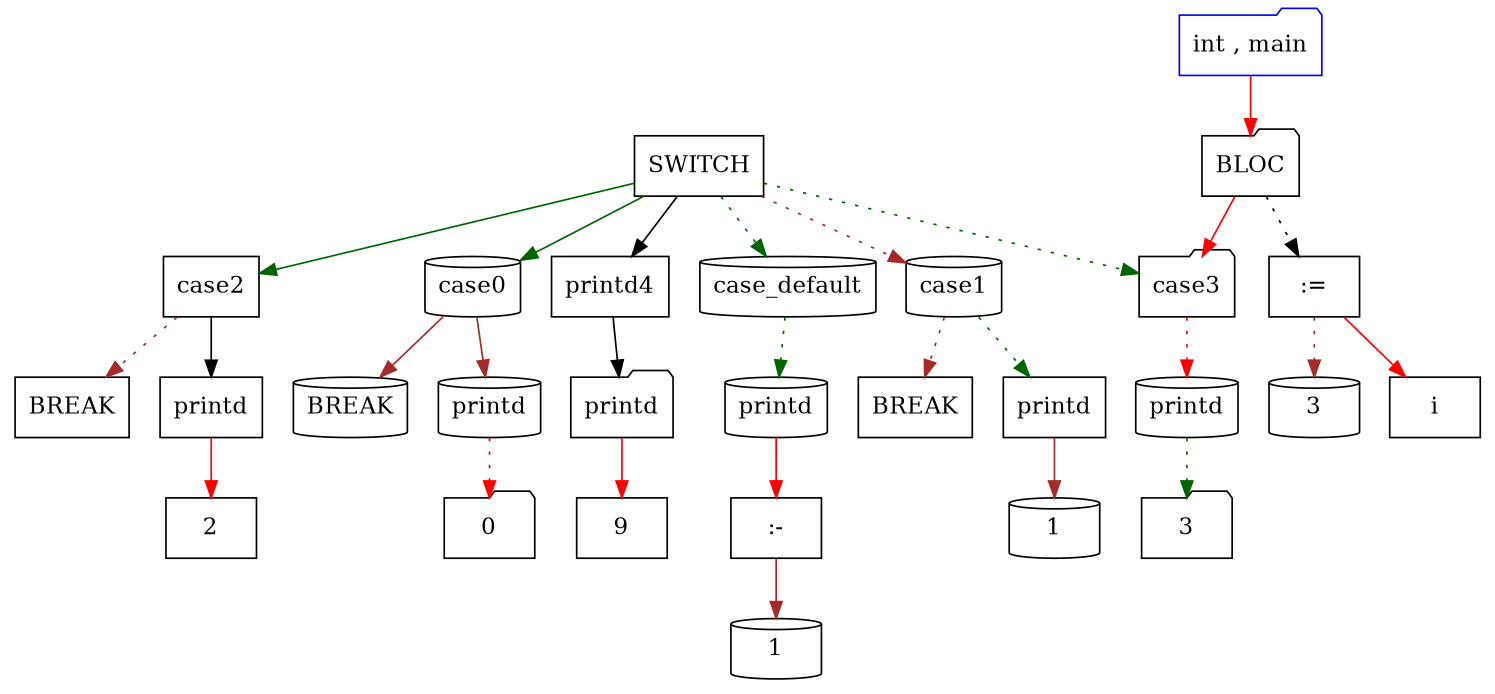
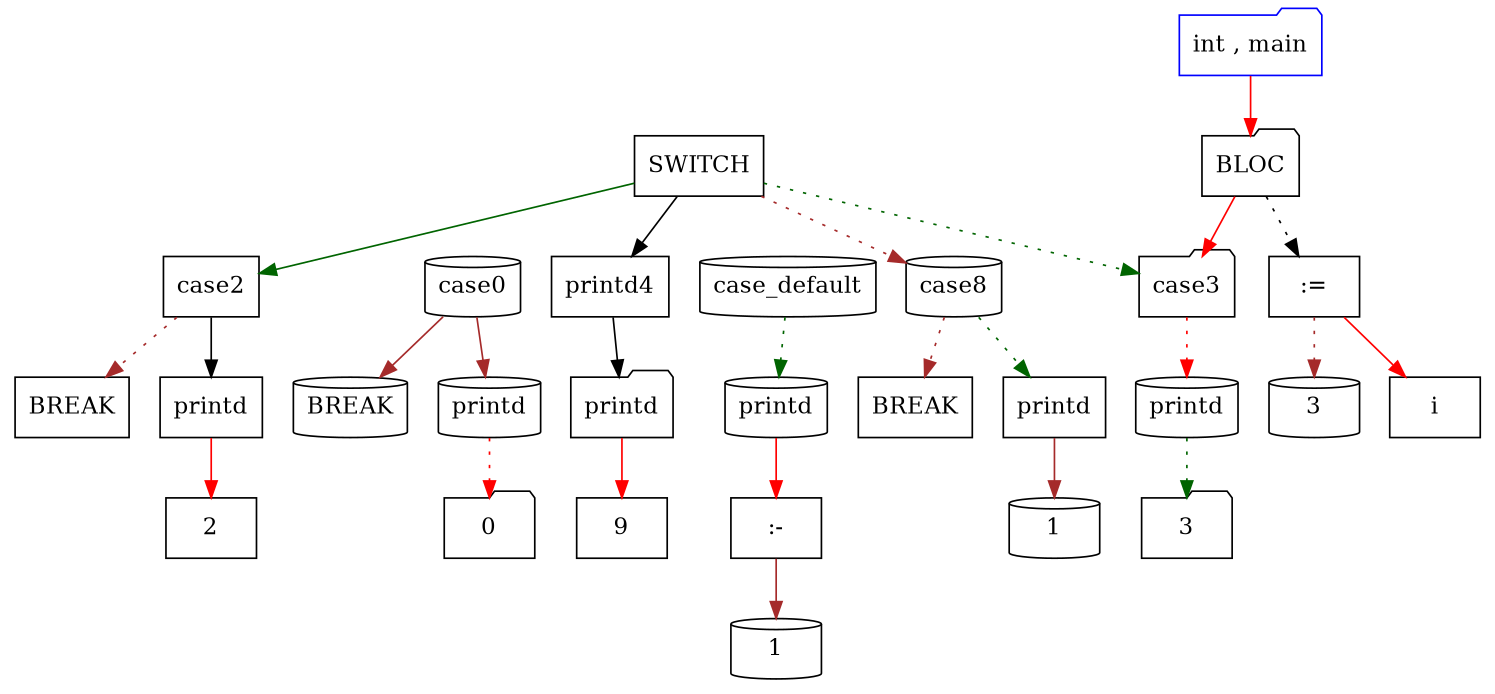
(739, 220) -> none
(590, 224) -> none
(954, 287) -> (954, 287)
